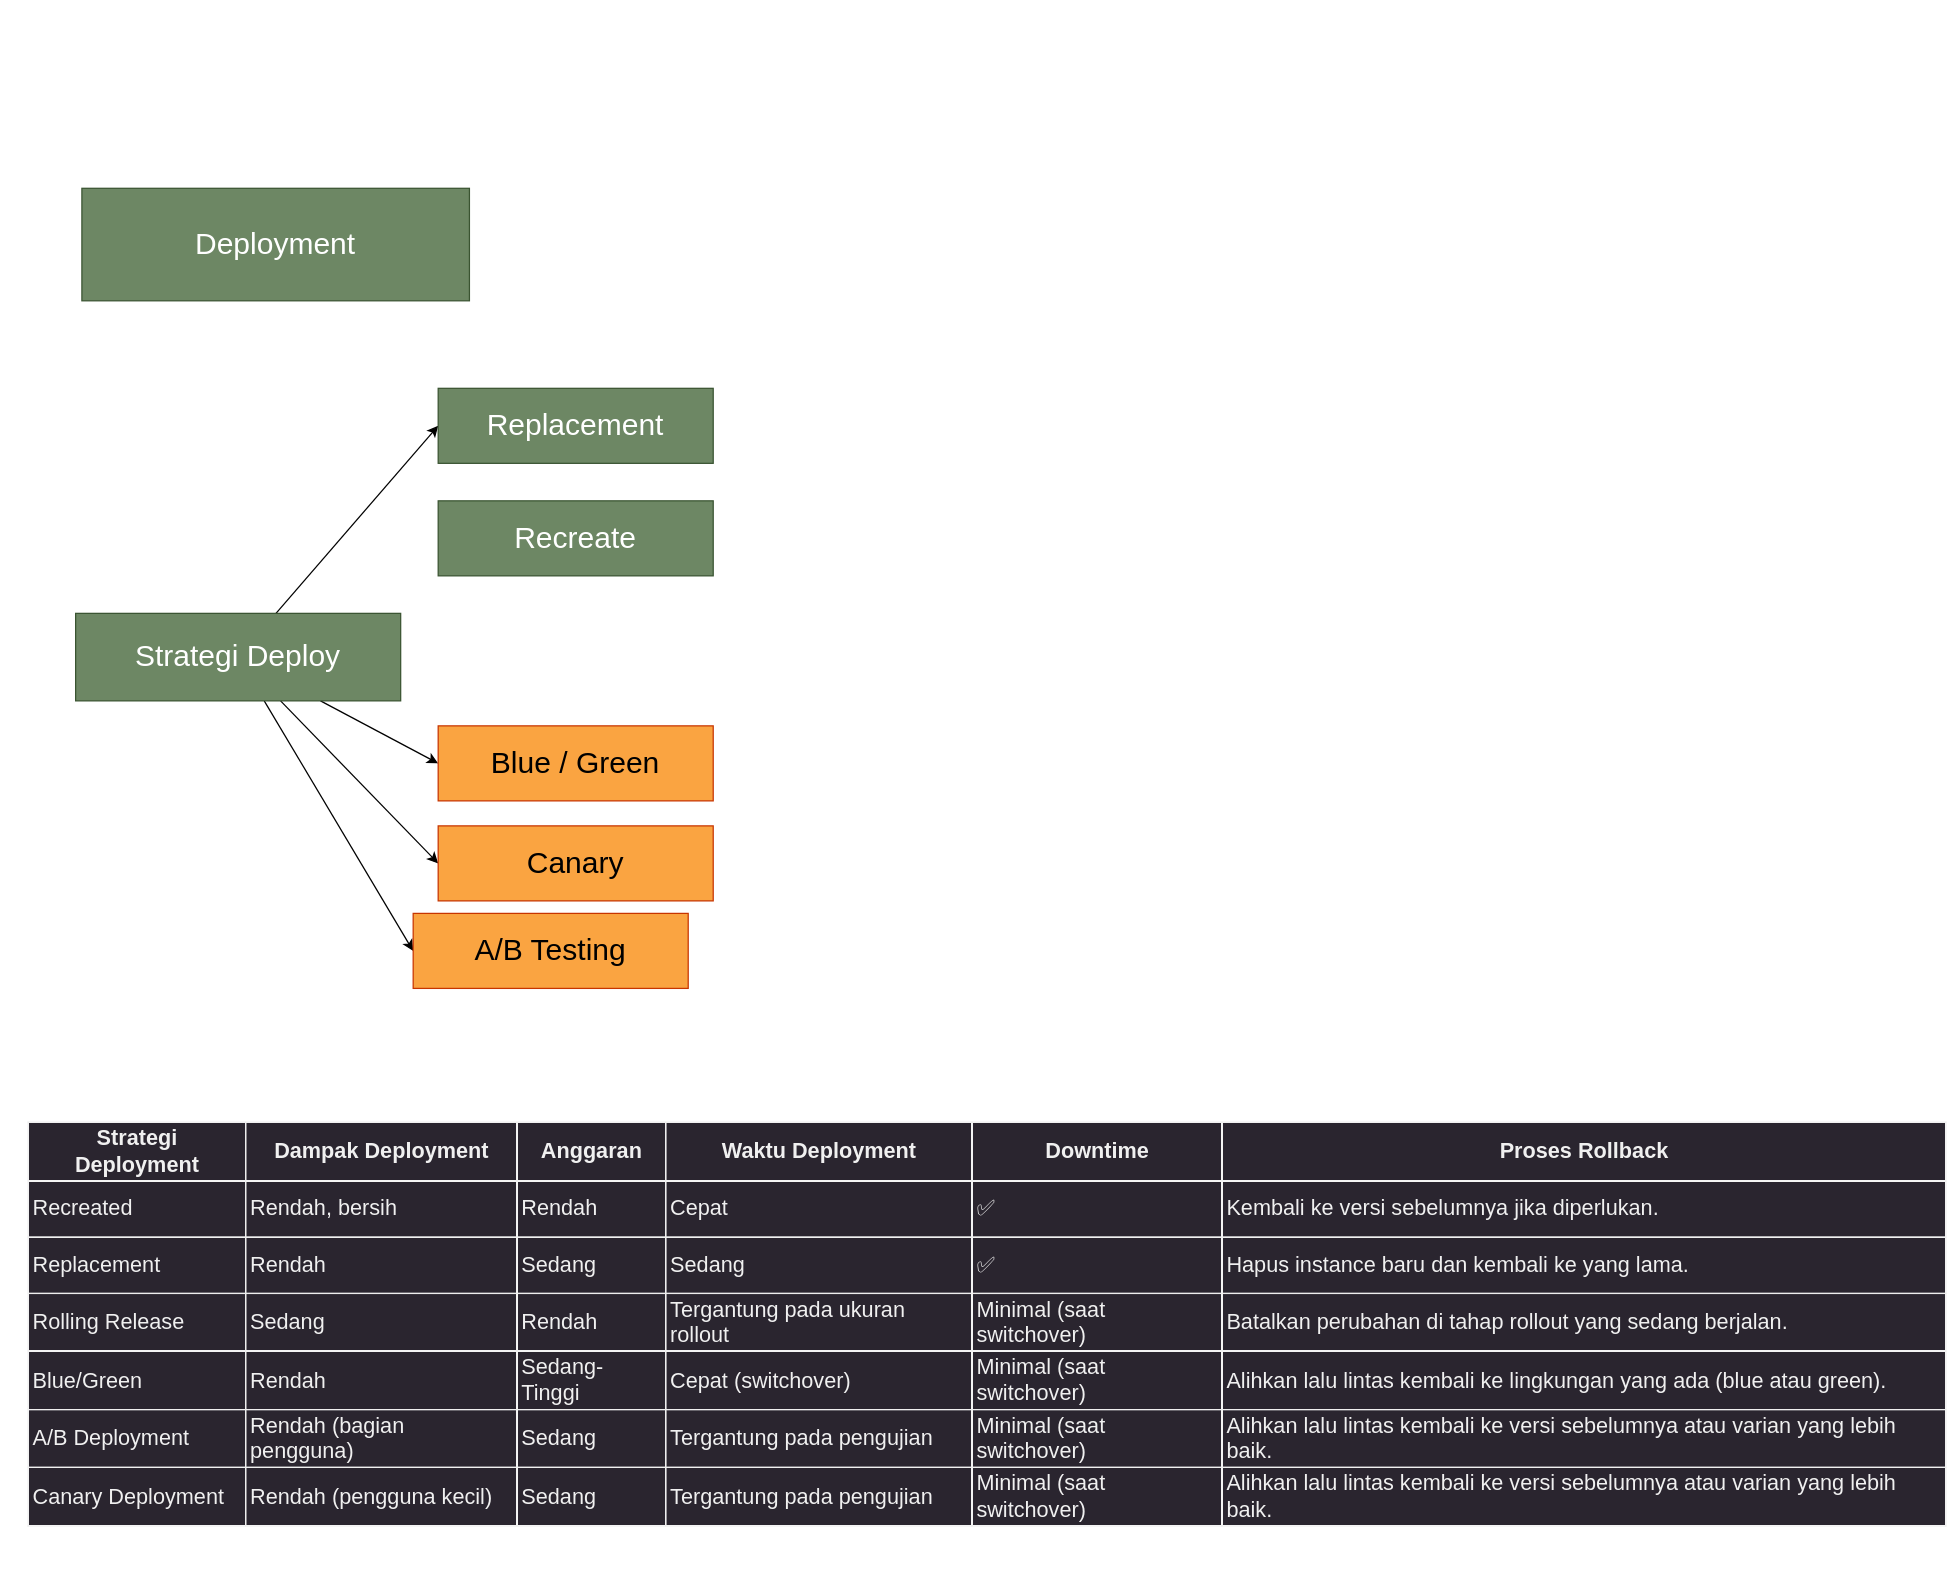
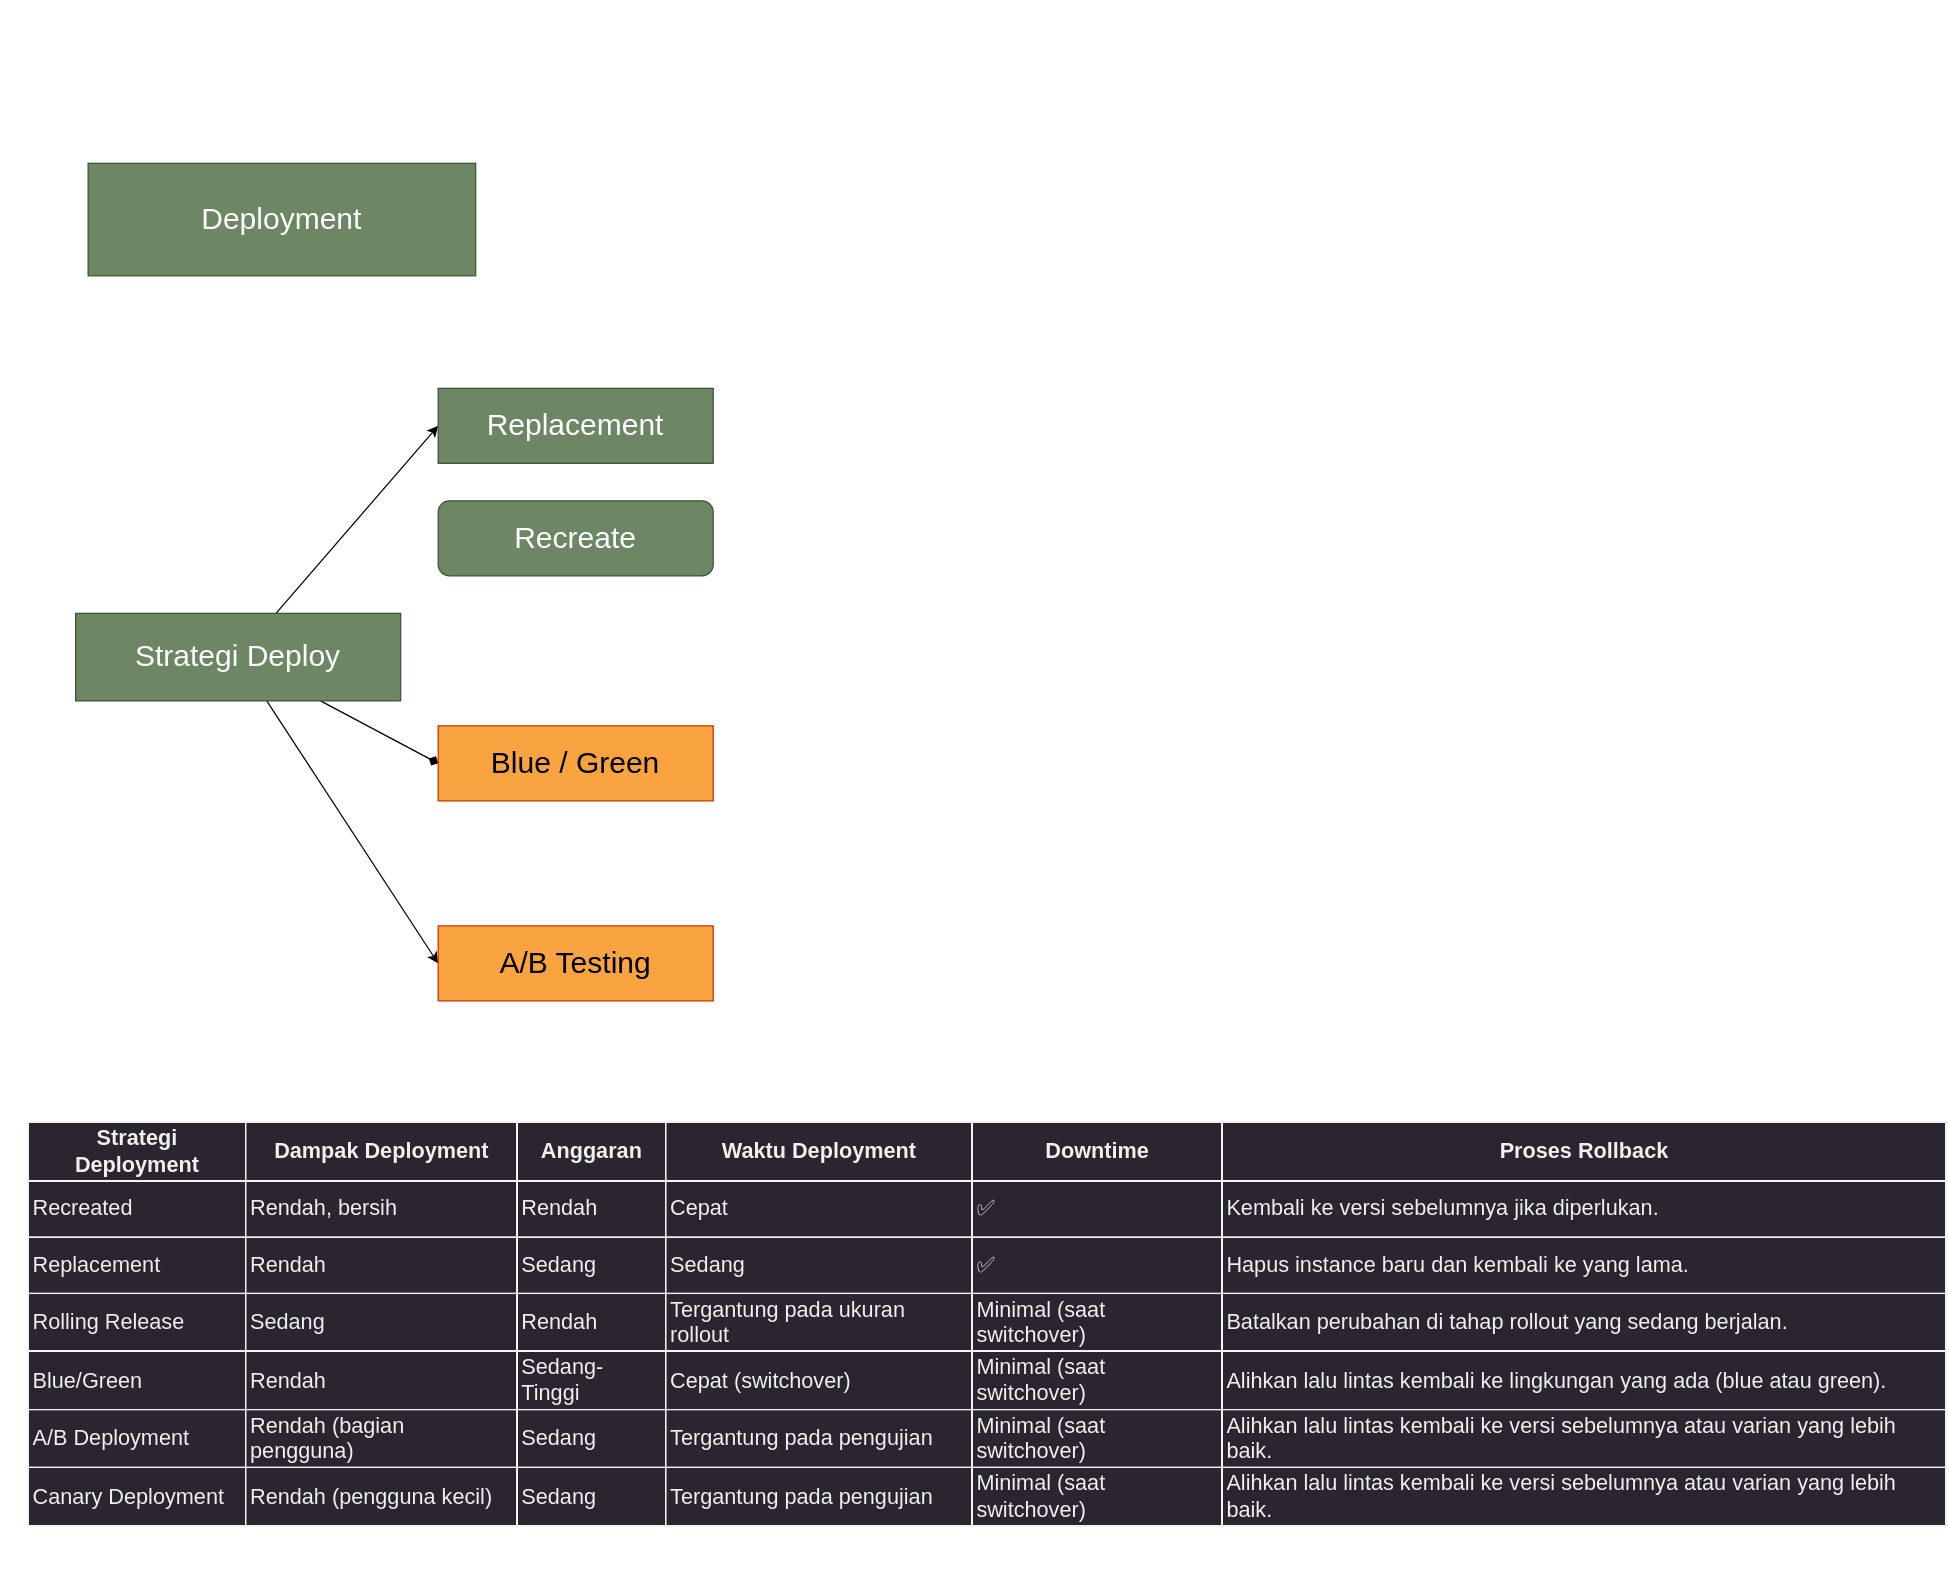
(276, 244) -> (282, 219)
(576, 538) -> (576, 538)
(430, 759) -> (429, 758)
(357, 779) -> none
(576, 863) -> none
(551, 951) -> (576, 963)
